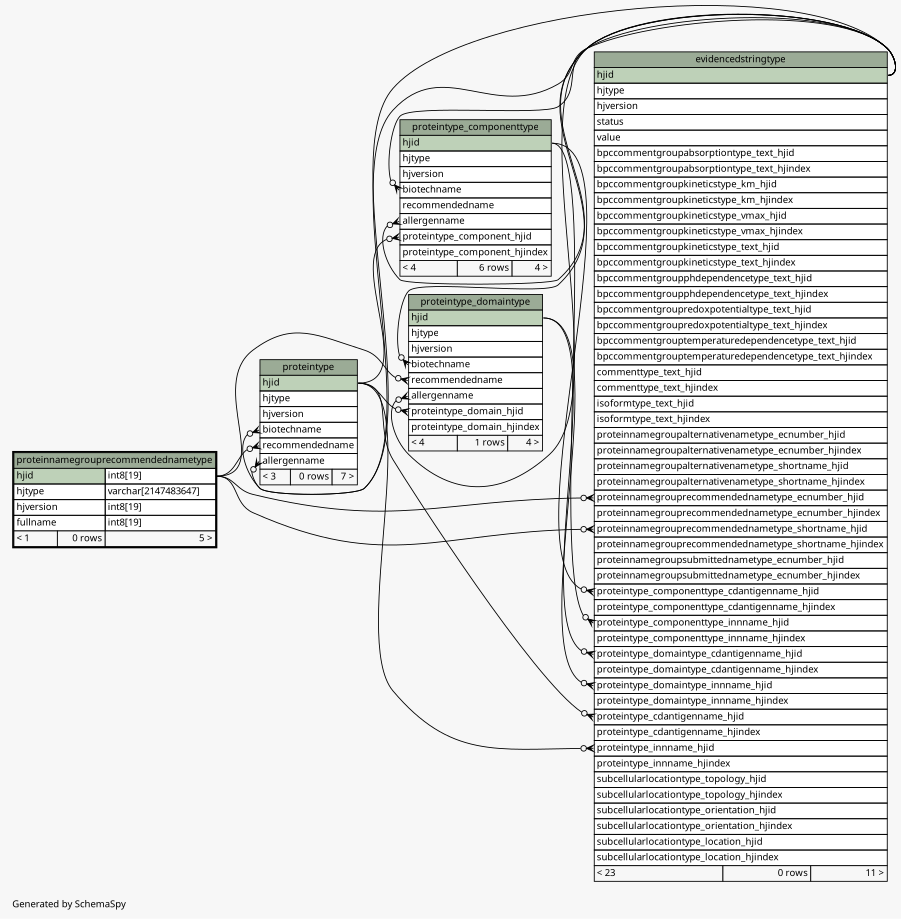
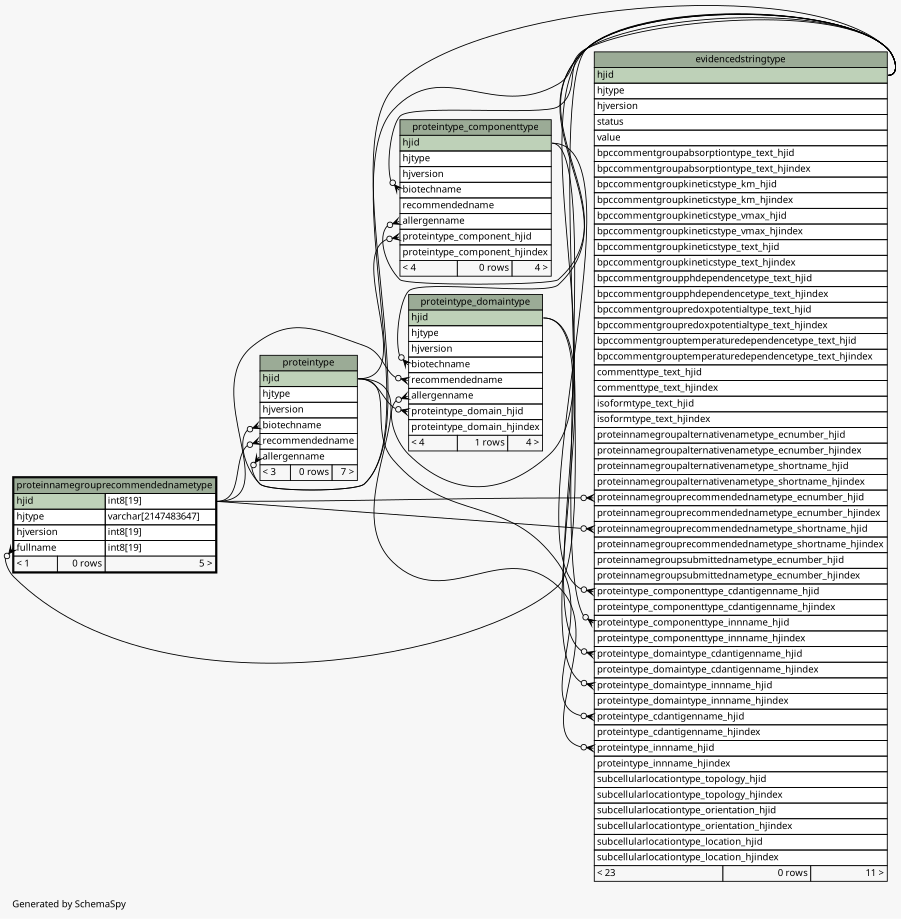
(494, 268) -> (494, 268)
none -> (523, 609)
